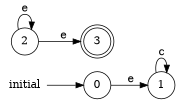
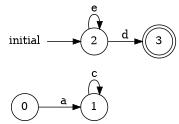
(64, 36) -> (125, 36)
(131, 80) -> (64, 101)
(61, 85) -> (60, 41)
